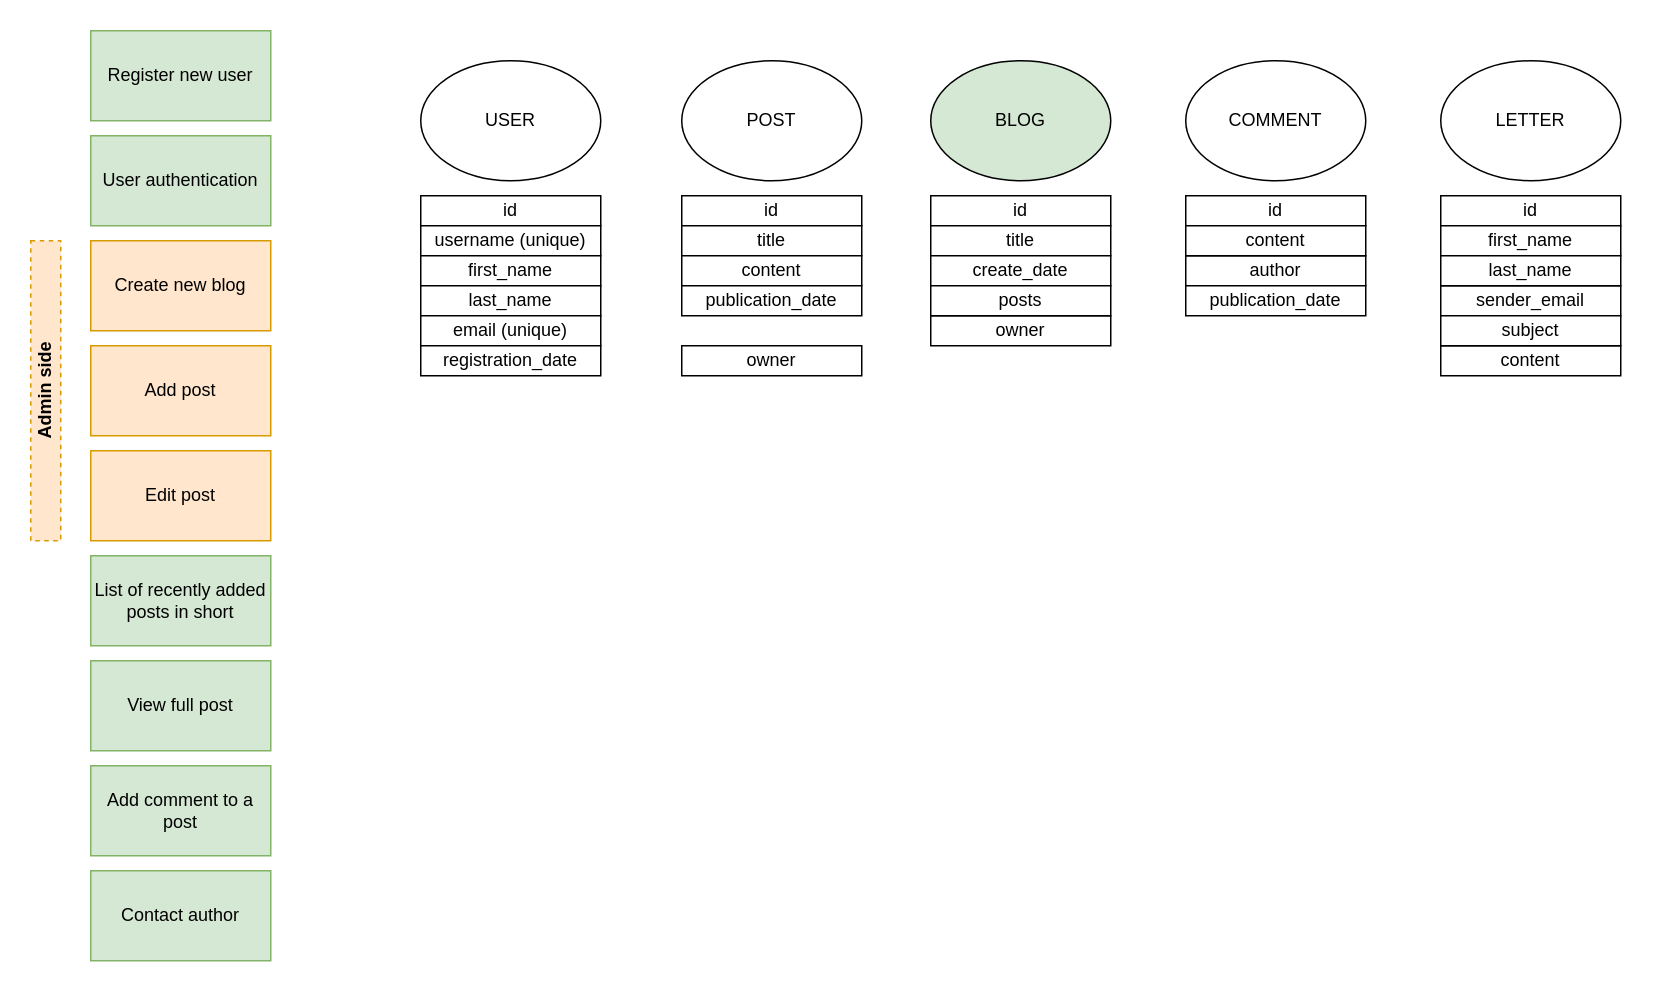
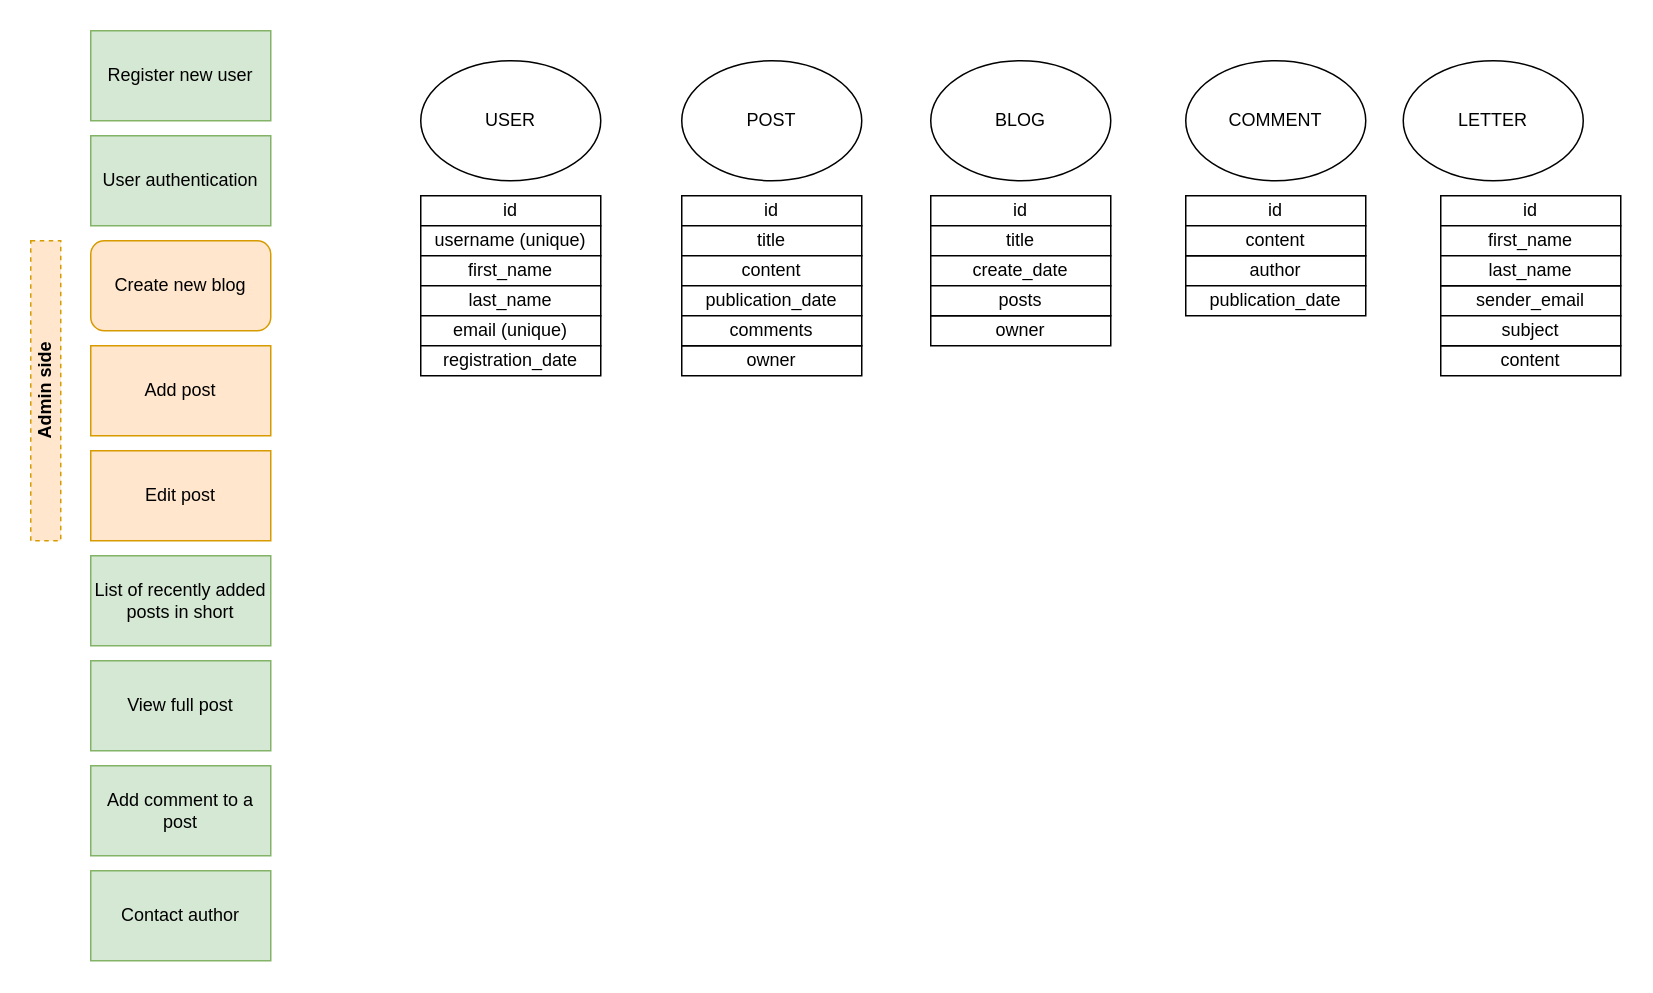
(1021, 121) -> (1021, 121)
(1531, 121) -> (1493, 121)
(181, 286) -> (181, 286)
none -> (772, 331)
